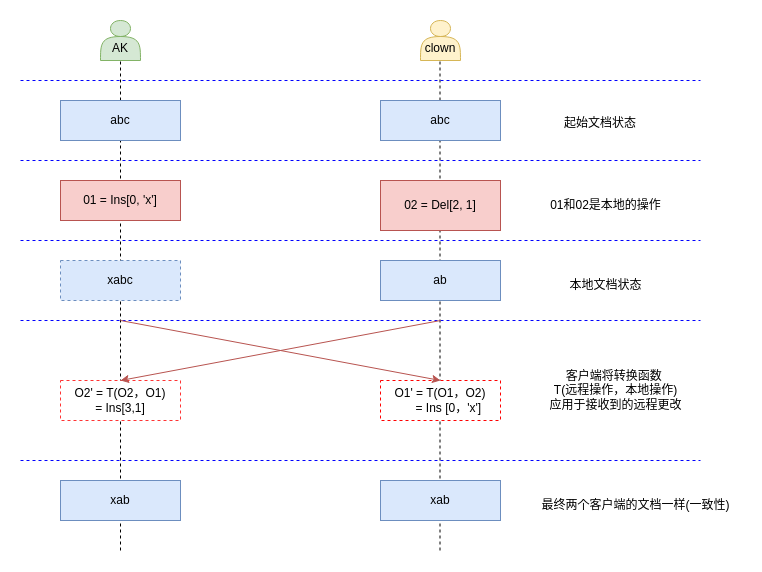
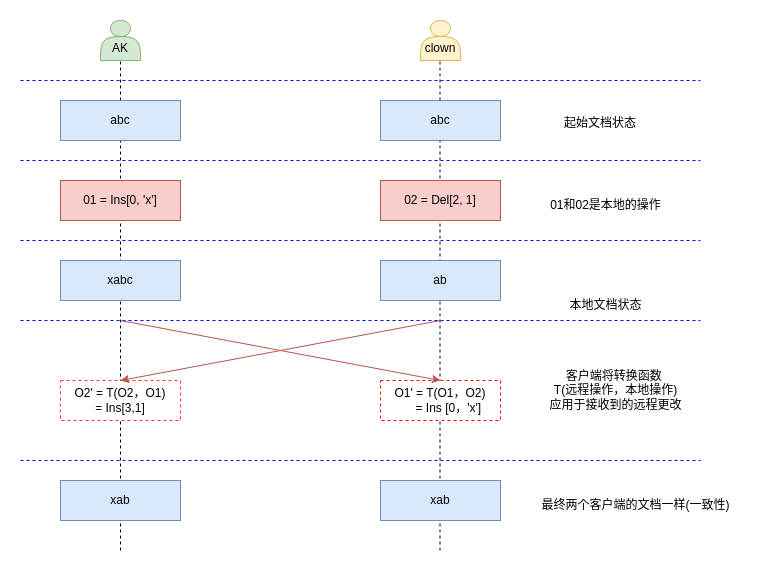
(441, 206) -> (441, 201)
(121, 281) -> (121, 281)
(606, 286) -> (606, 306)
